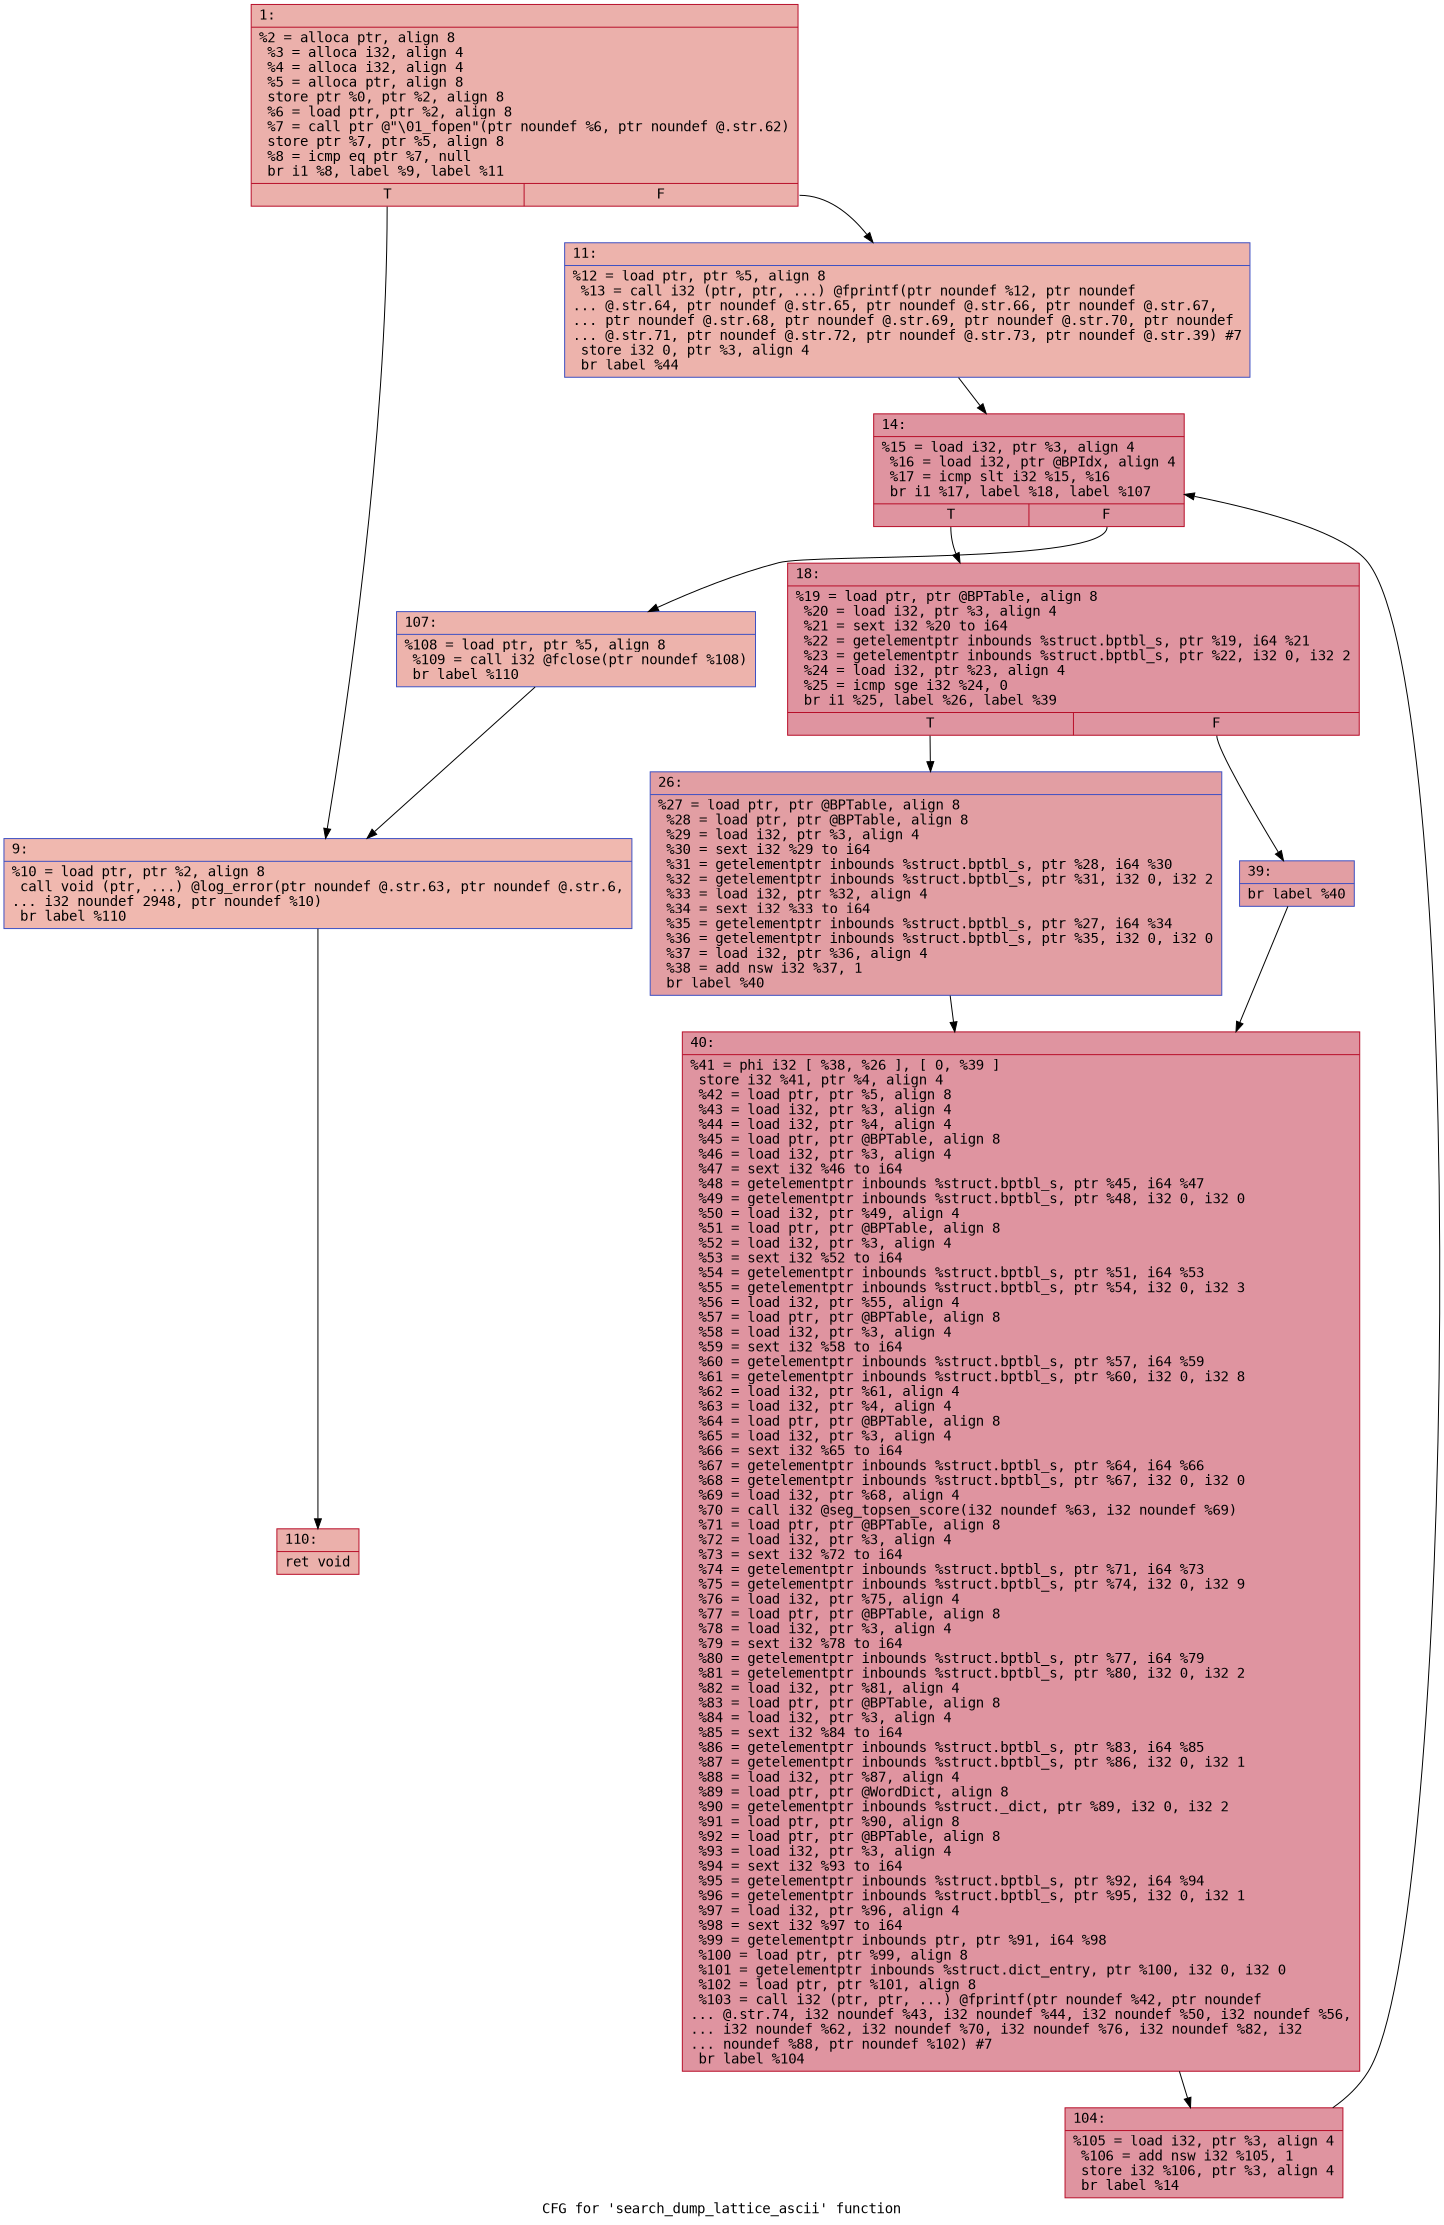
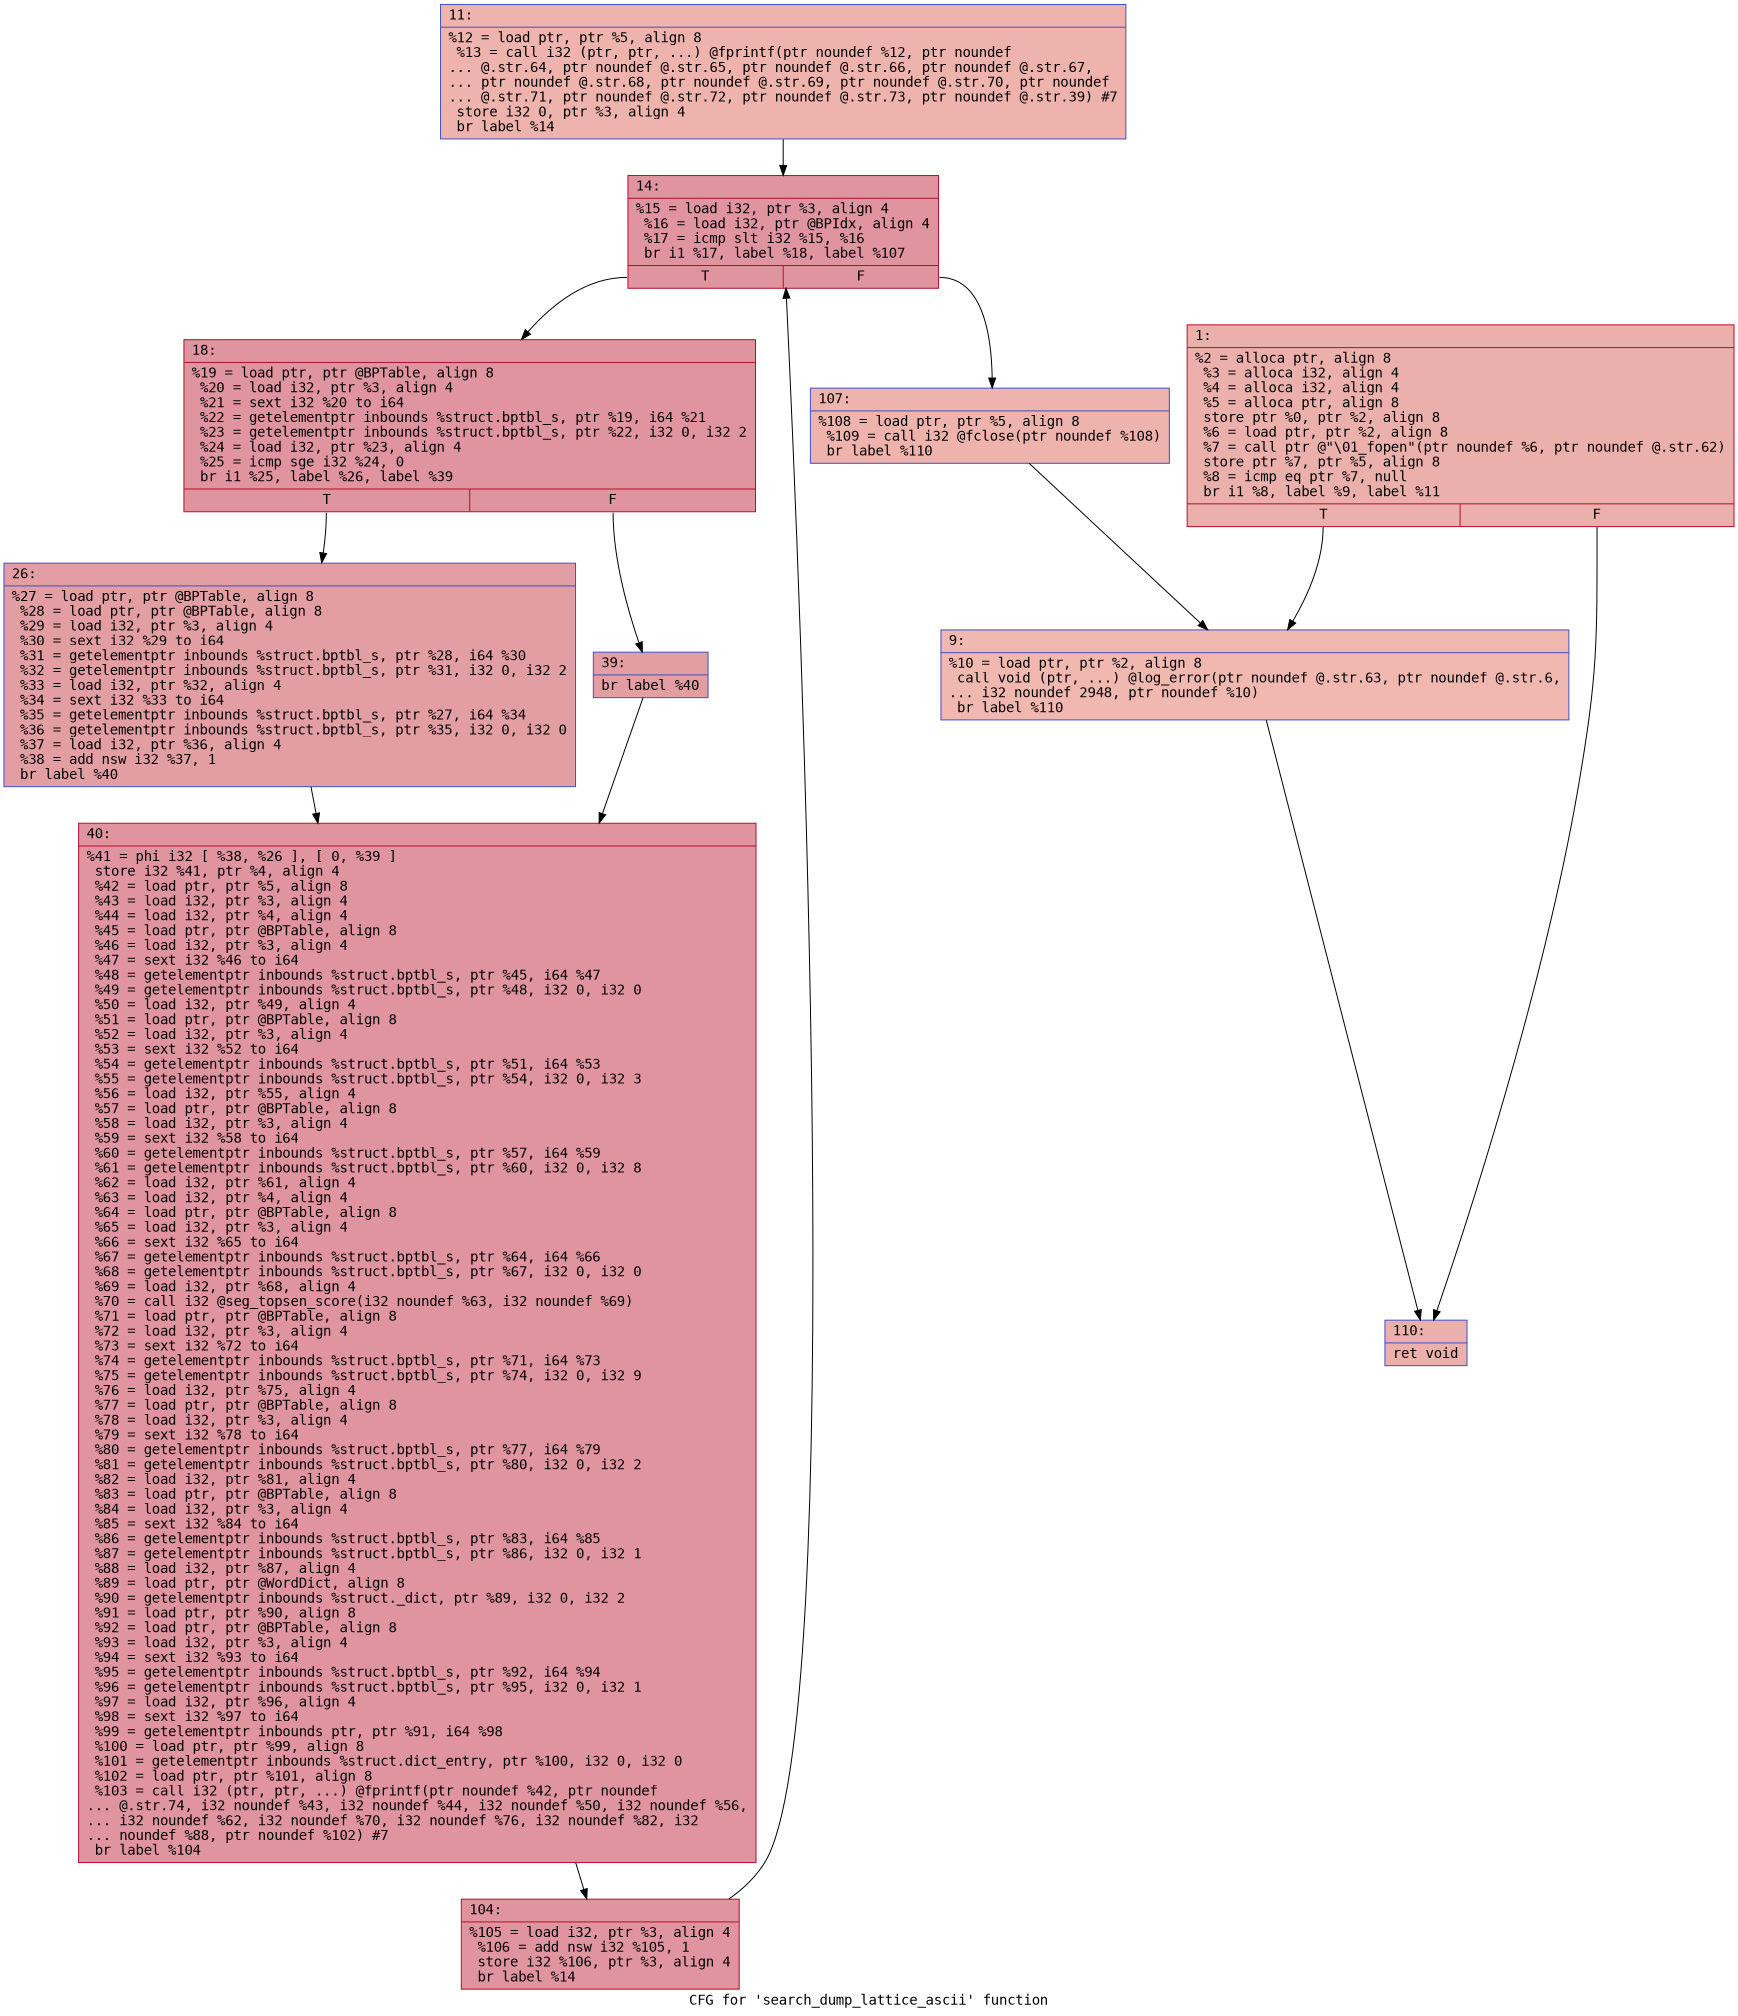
(837, 207) -> (1550, 925)
(626, 365) -> (502, 127)
(318, 1552) -> (1426, 1343)
